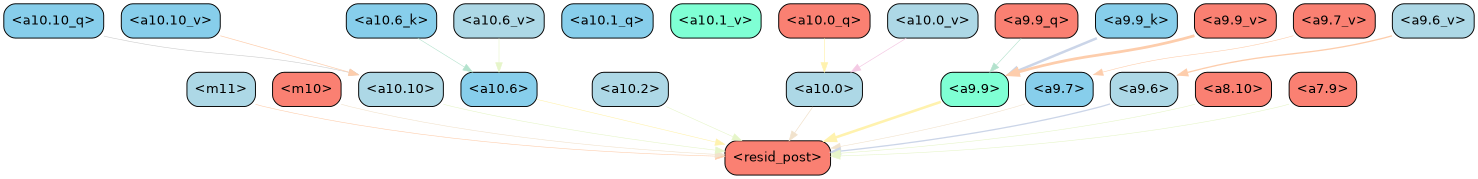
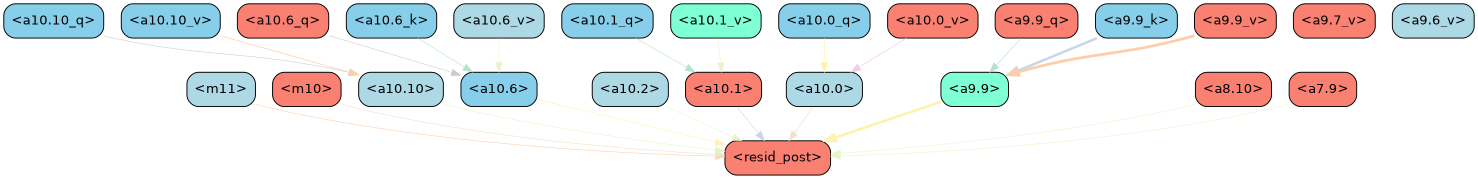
none -> (283, 21)
(824, 21) -> (824, 21)
(933, 21) -> (933, 21)
none -> (724, 89)
(1059, 89) -> none
(1144, 89) -> none
